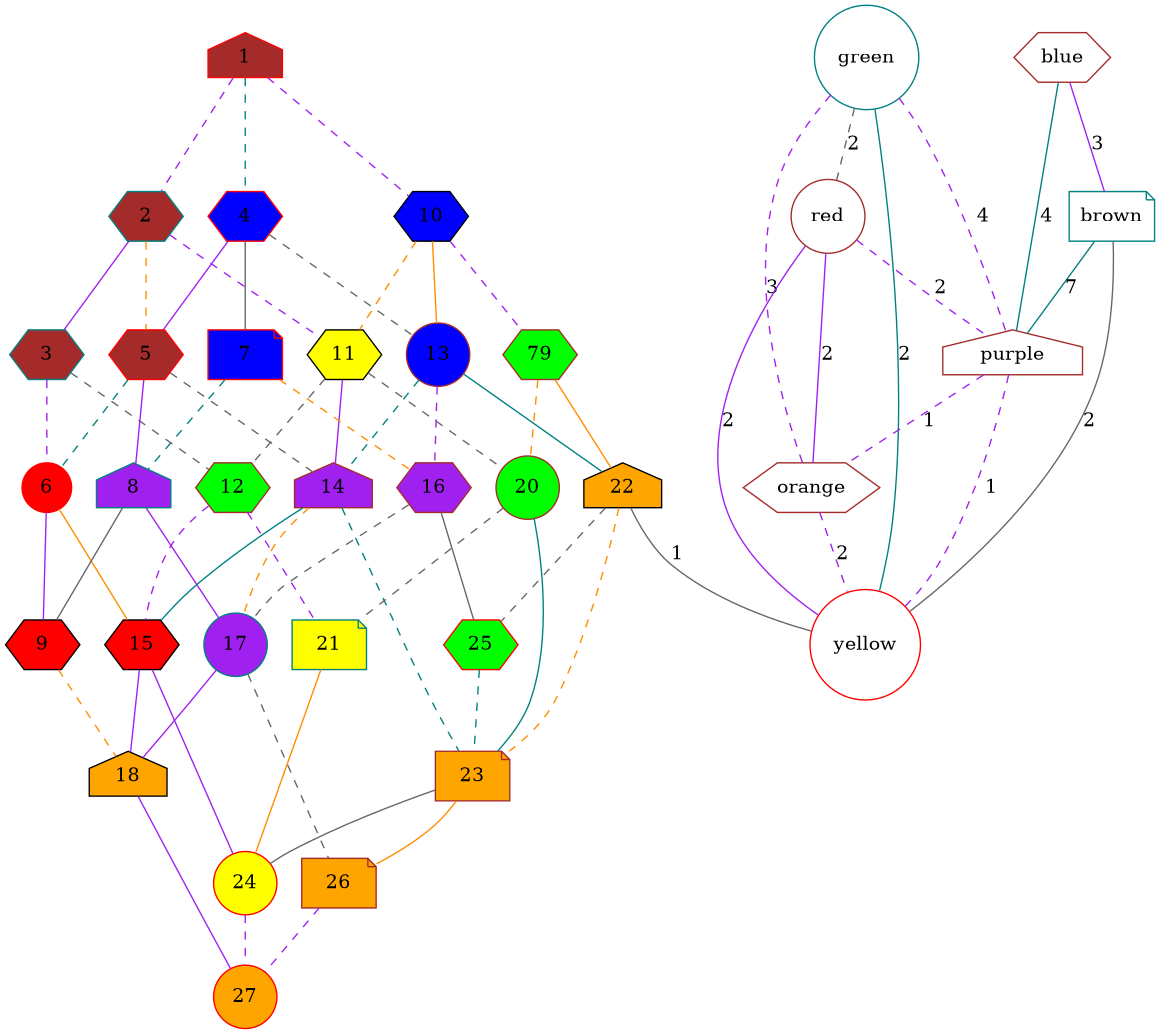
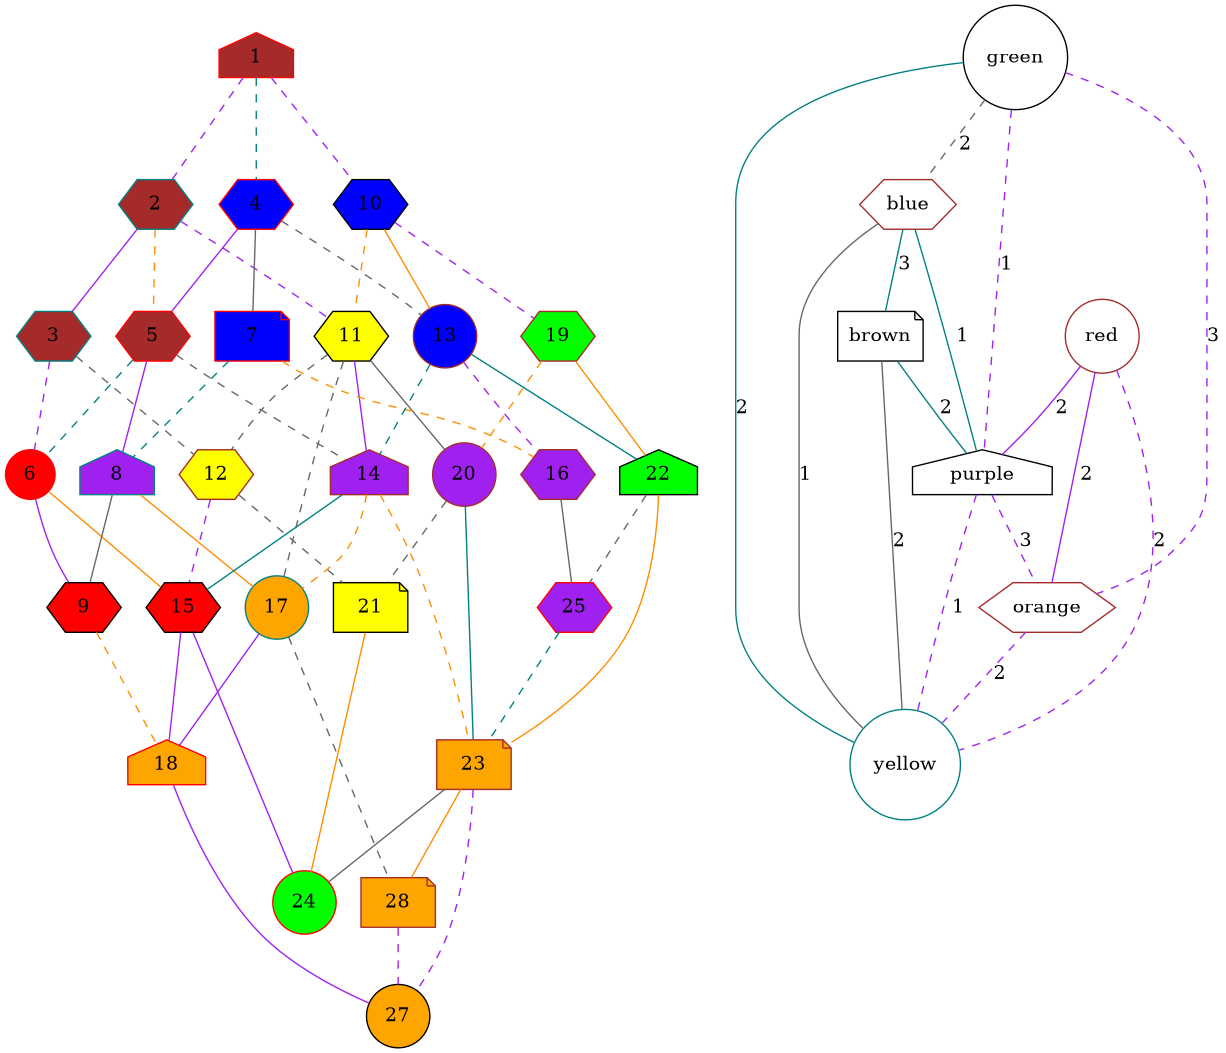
(867, 57) -> (1015, 57)
(1087, 137) -> (894, 270)
(846, 144) -> (955, 140)
(984, 216) -> (1007, 264)
(1047, 216) -> (963, 336)
(1112, 216) -> (880, 336)
(1072, 288) -> (947, 408)
(921, 289) -> (1043, 412)
(540, 355) -> (558, 336)
(1013, 355) -> (982, 475)
(425, 414) -> (400, 396)
(930, 421) -> (1026, 541)
(719, 439) -> (1143, 607)
(233, 488) -> (216, 475)
(528, 488) -> (464, 475)
(623, 488) -> (659, 475)
(327, 557) -> (311, 468)
(183, 563) -> (191, 536)
(281, 566) -> (301, 548)
(707, 589) -> (799, 470)
(398, 630) -> (434, 614)
(582, 639) -> (623, 641)
(236, 645) -> (277, 608)
(329, 645) -> (371, 608)
(481, 645) -> (575, 608)
(865, 645) -> (905, 765)
(128, 776) -> (167, 765)
(245, 883) -> (304, 902)
(339, 883) -> (398, 902)
(245, 940) -> (459, 894)
(245, 997) -> (398, 1016)
